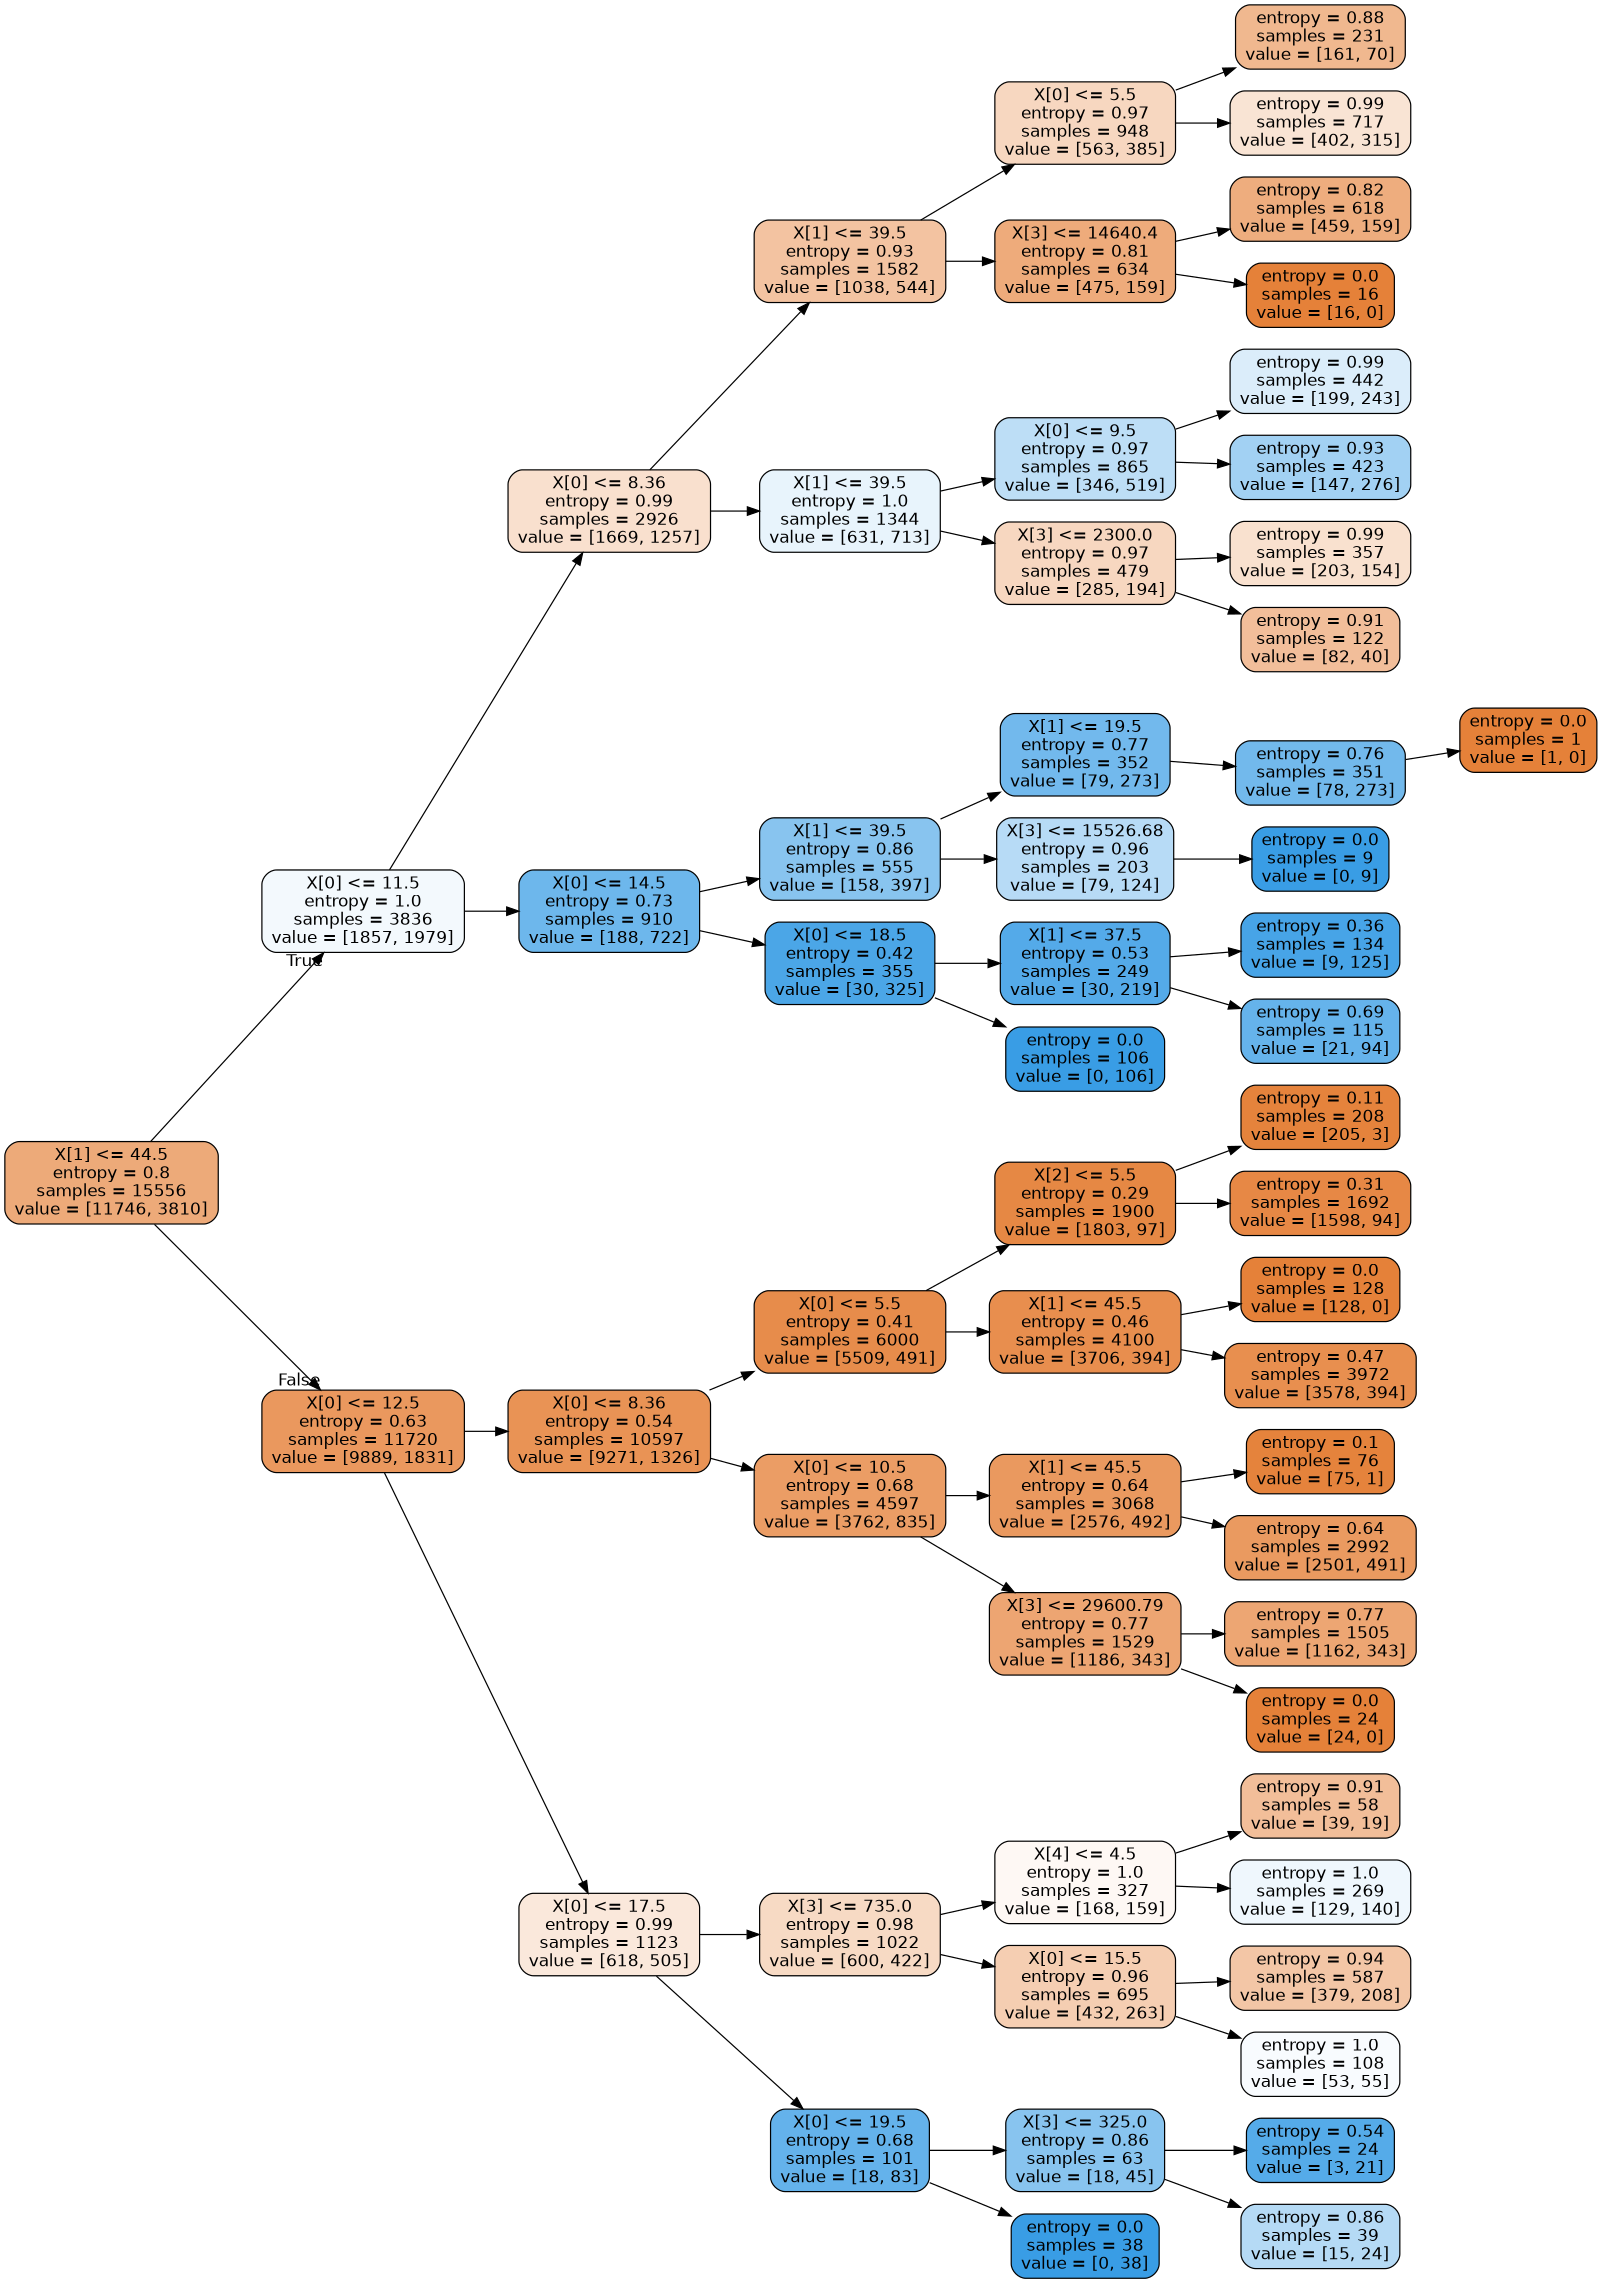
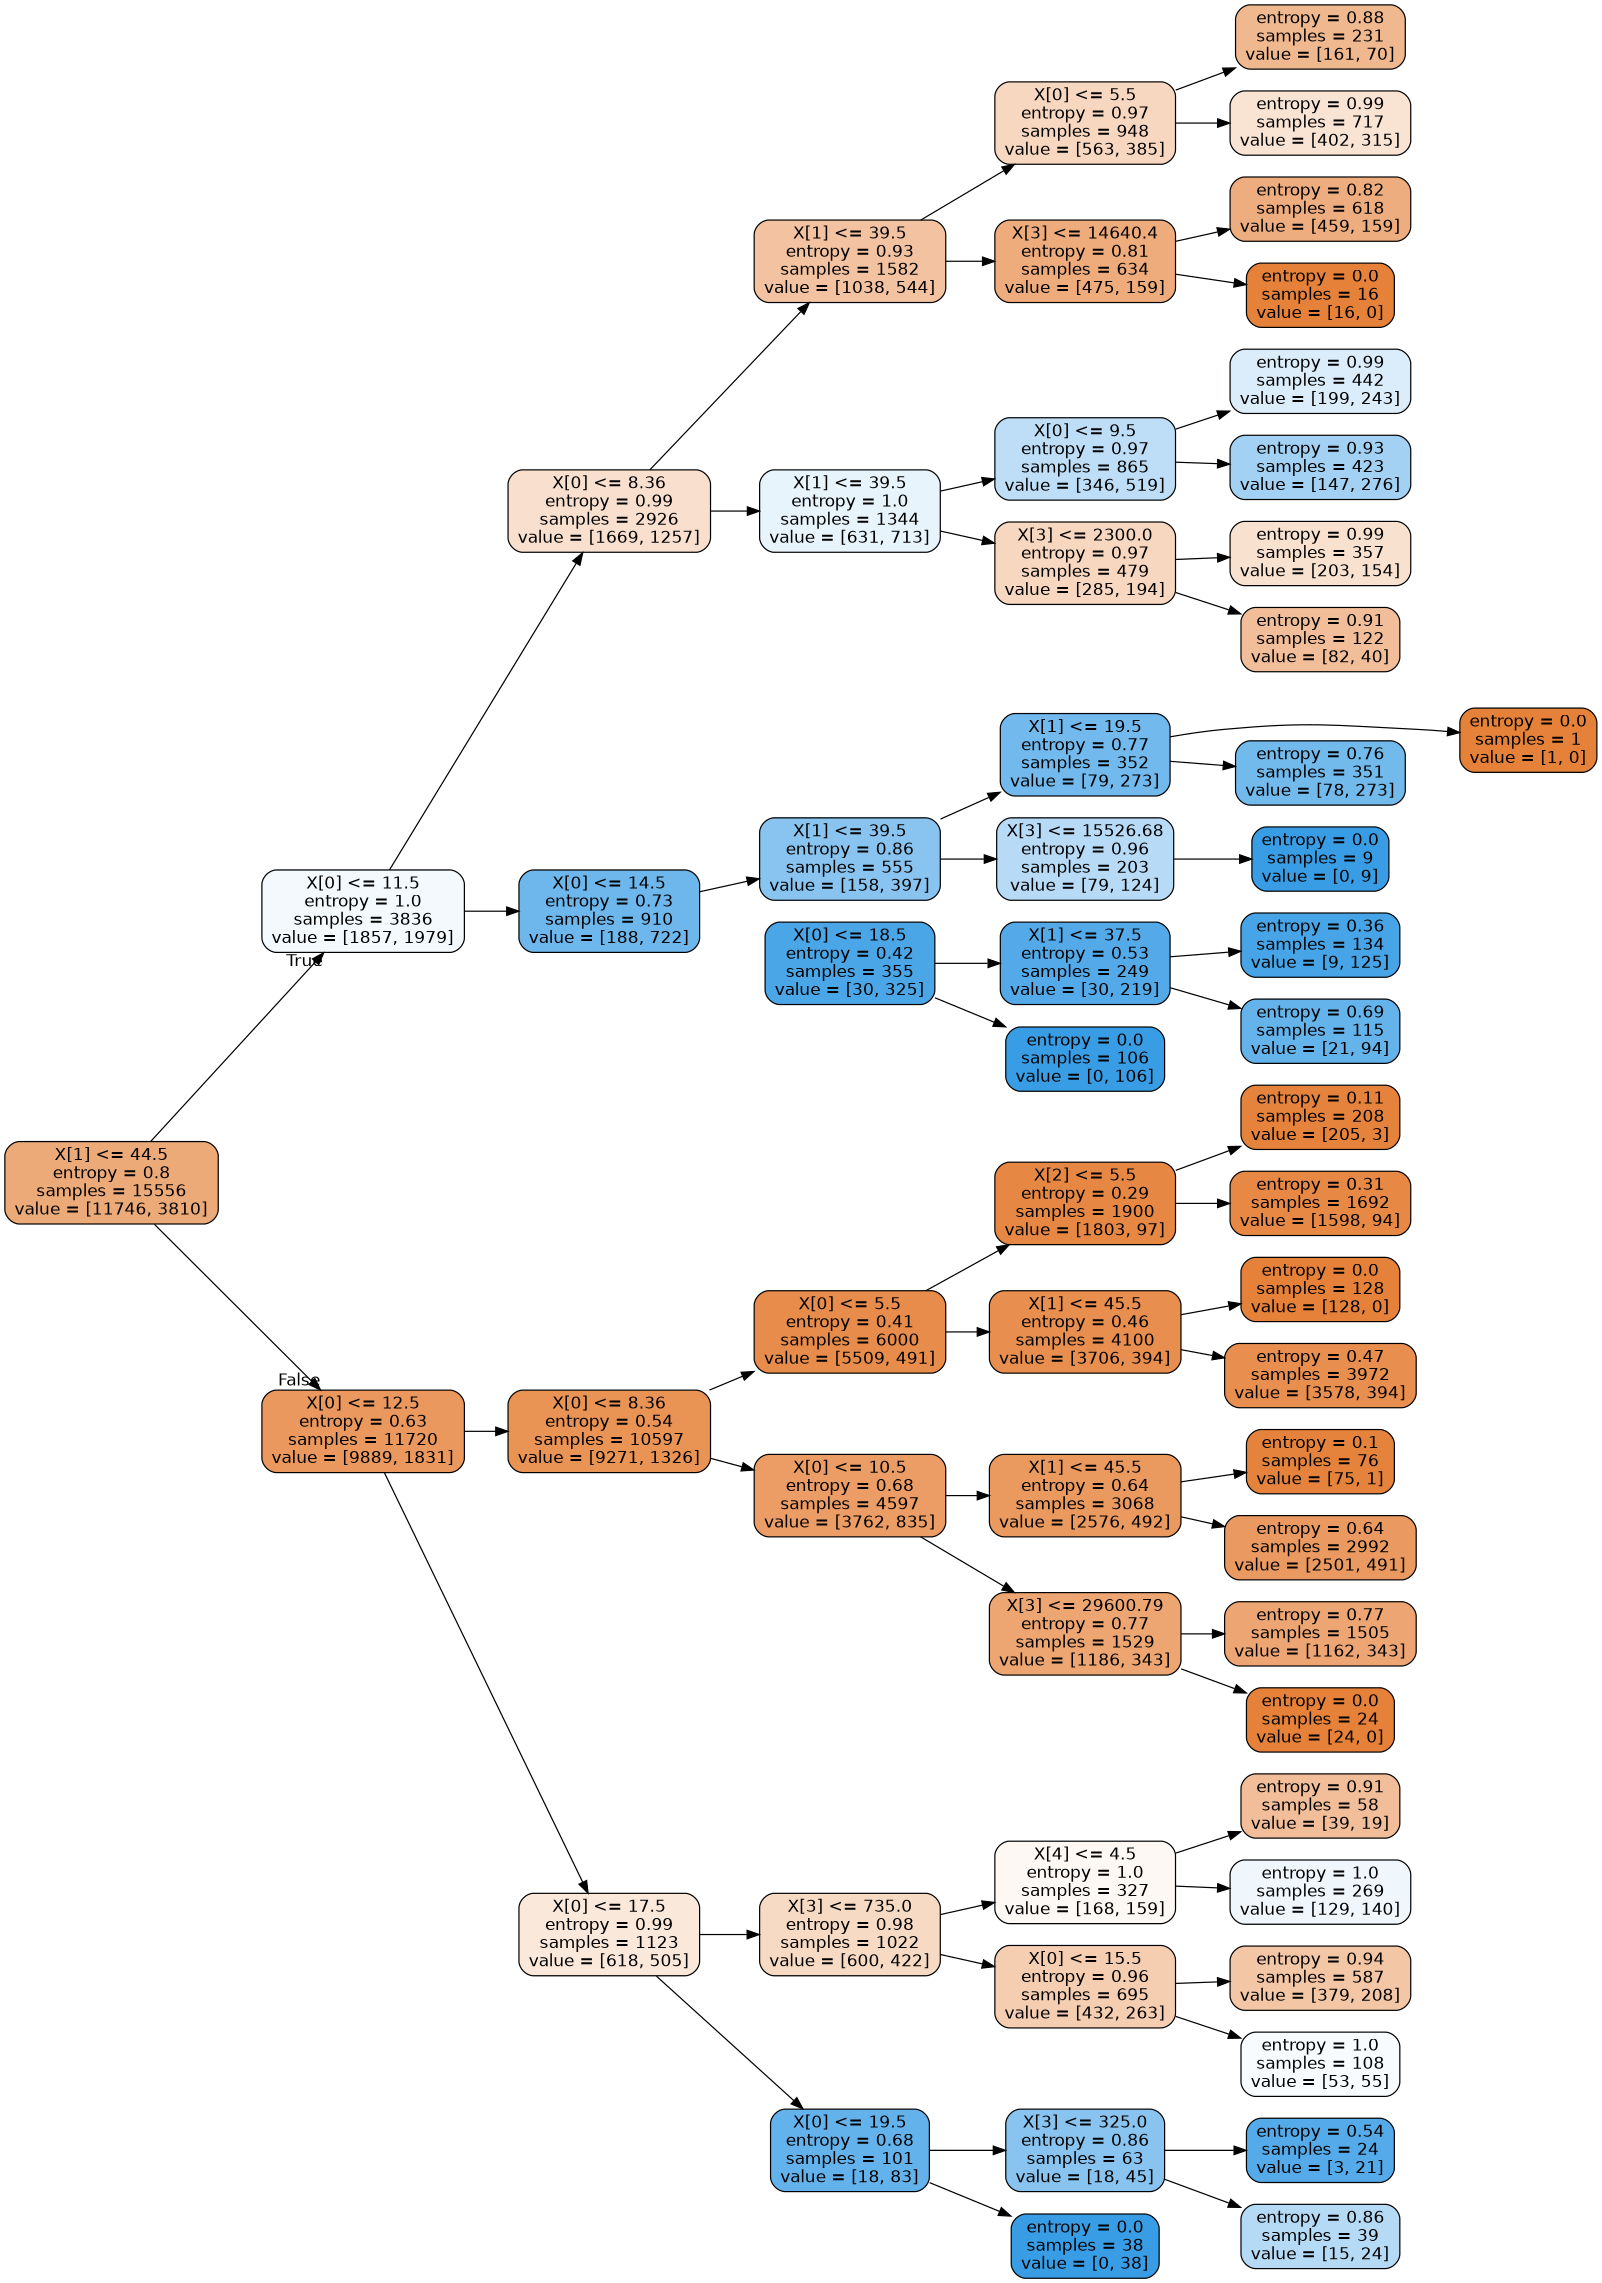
(1427, 756) -> (1309, 725)
(726, 937) -> none
